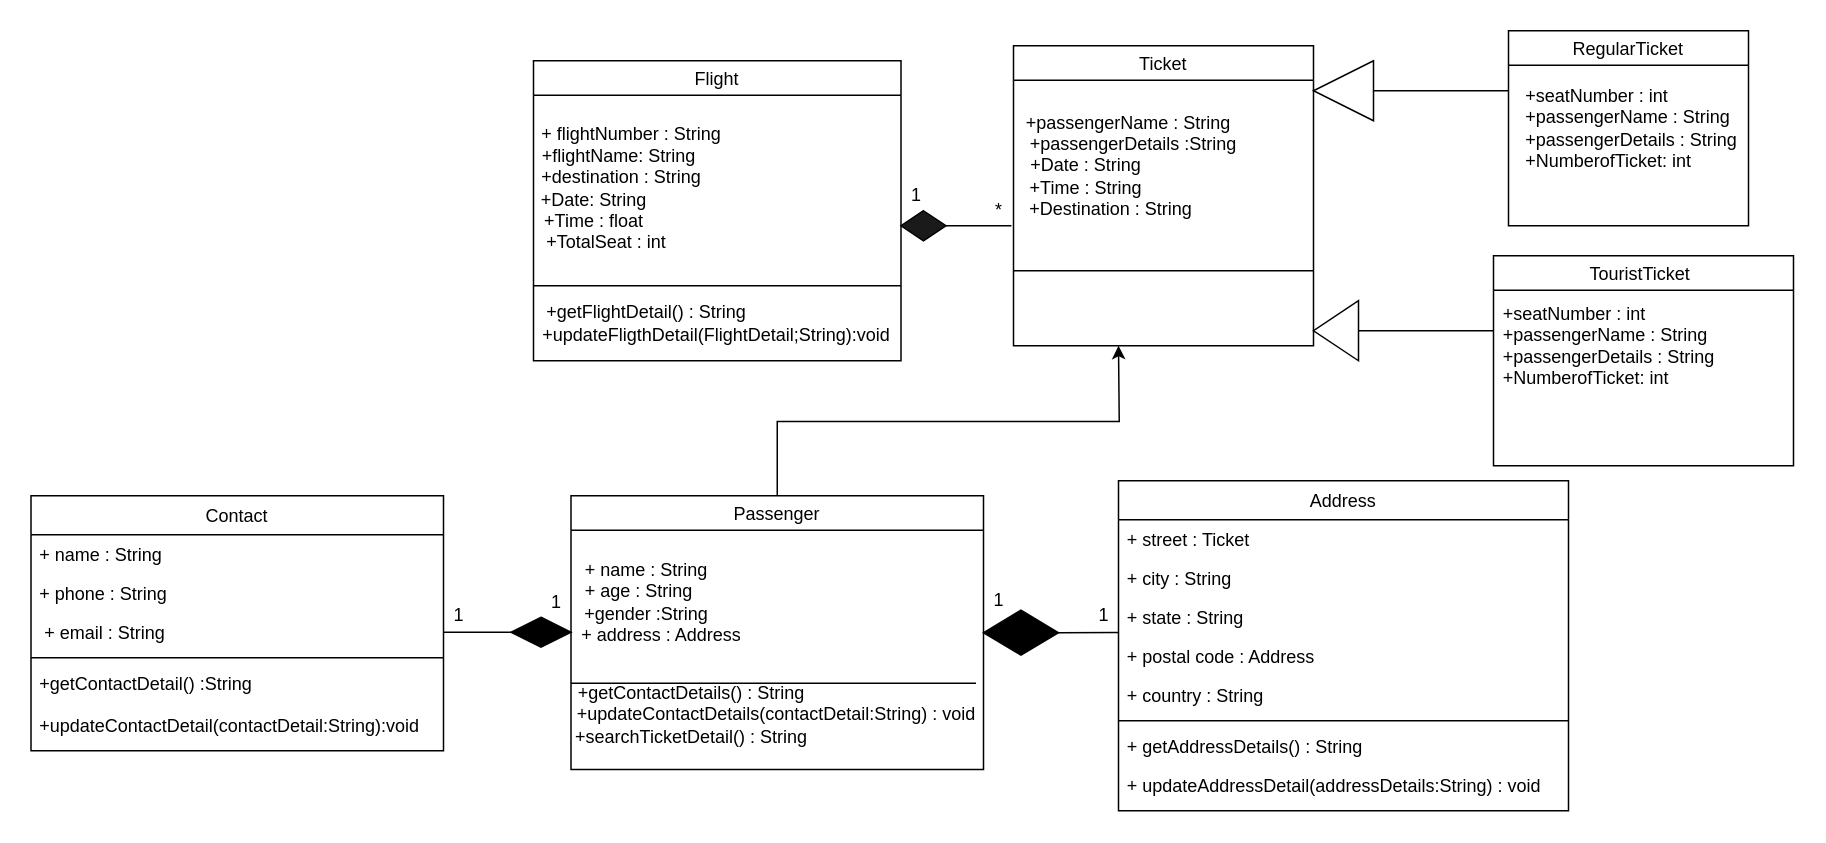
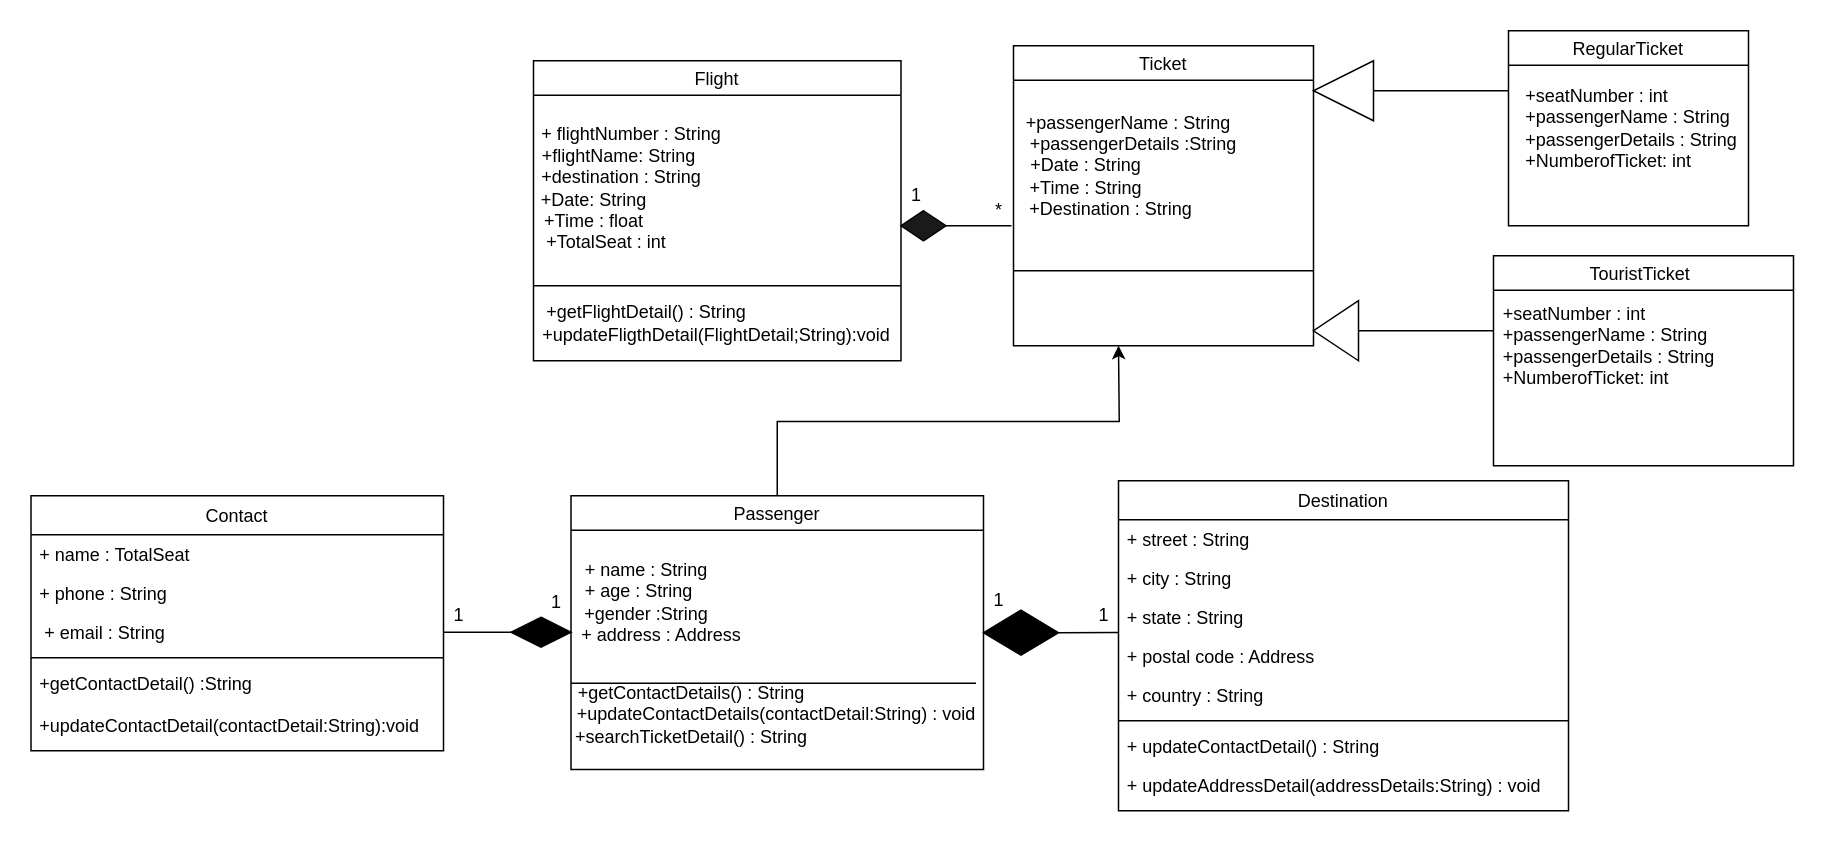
(1343, 501) -> (1343, 501)
(1200, 540) -> (1200, 540)
(103, 555) -> (118, 555)
(1261, 747) -> (1271, 747)
